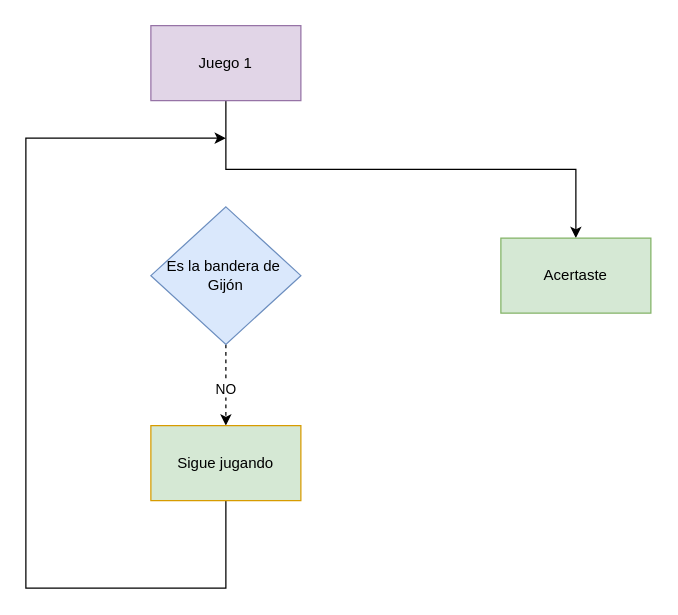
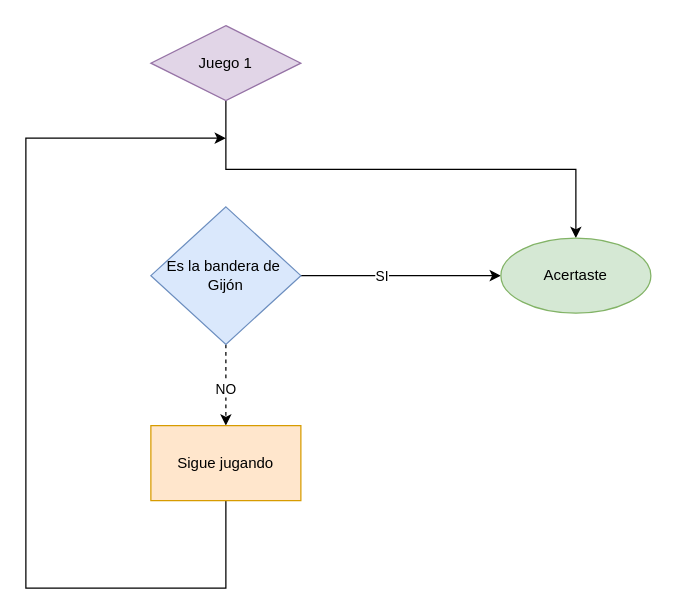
(226, 63) -> (226, 63)
none -> (397, 276)
(576, 276) -> (576, 276)
(226, 463) -> (226, 463)
